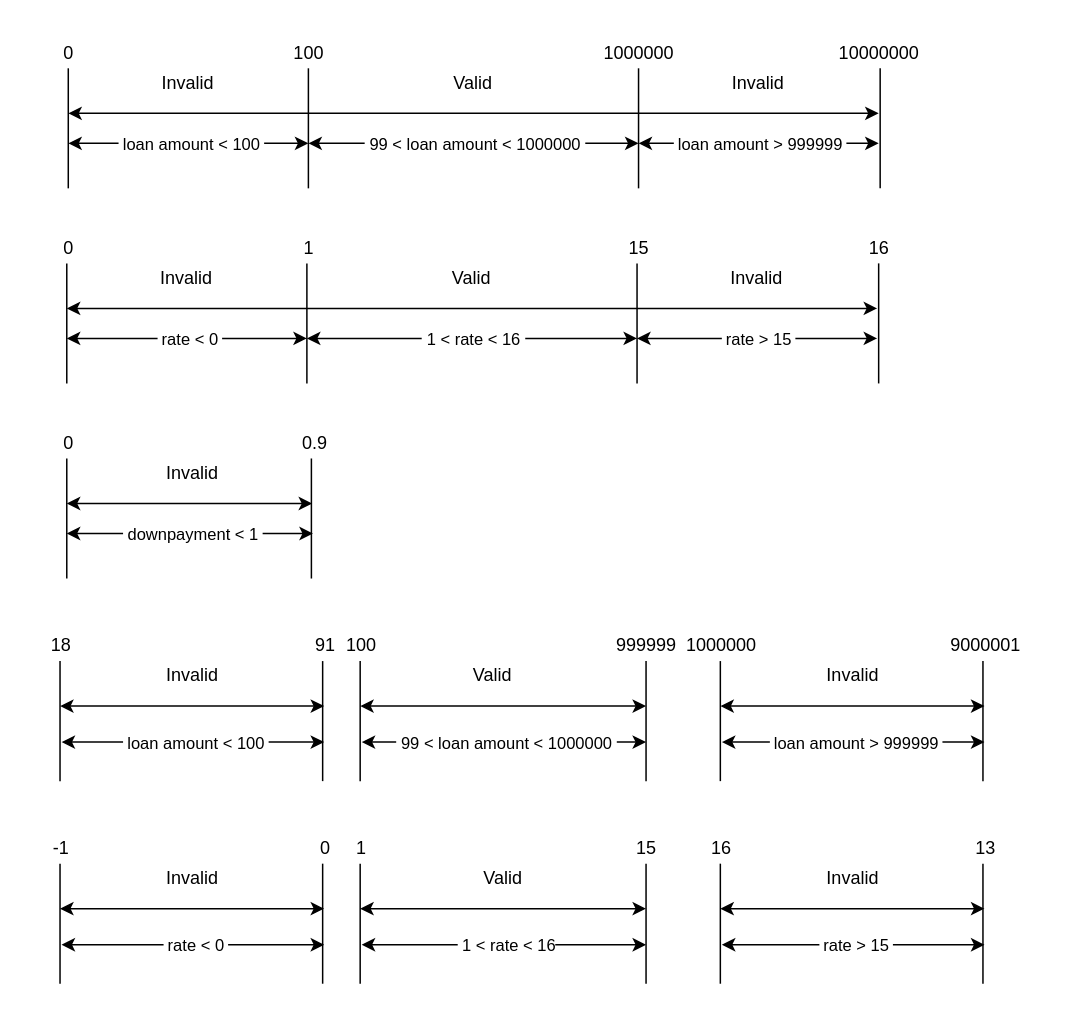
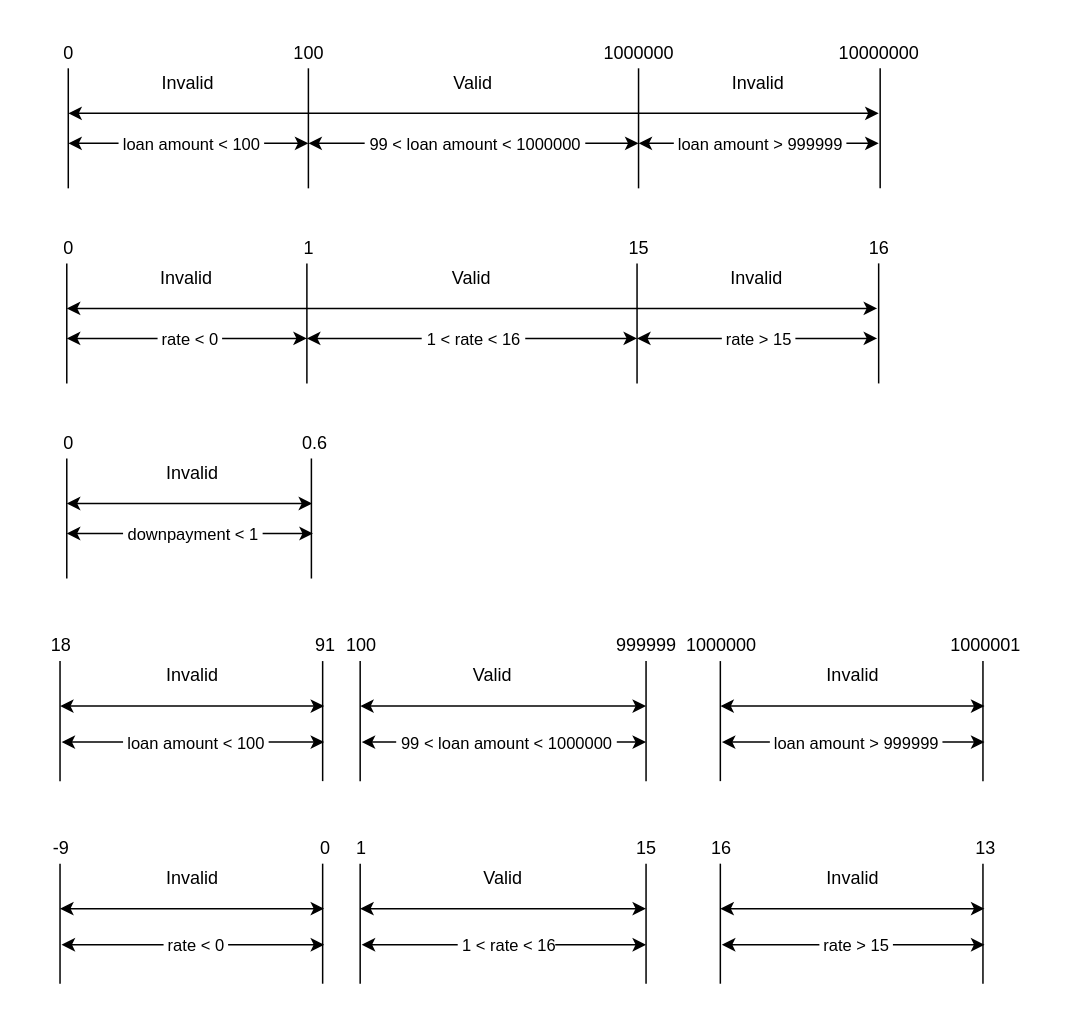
(315, 443) -> (315, 443)
(986, 646) -> (986, 646)
(62, 848) -> (62, 848)
